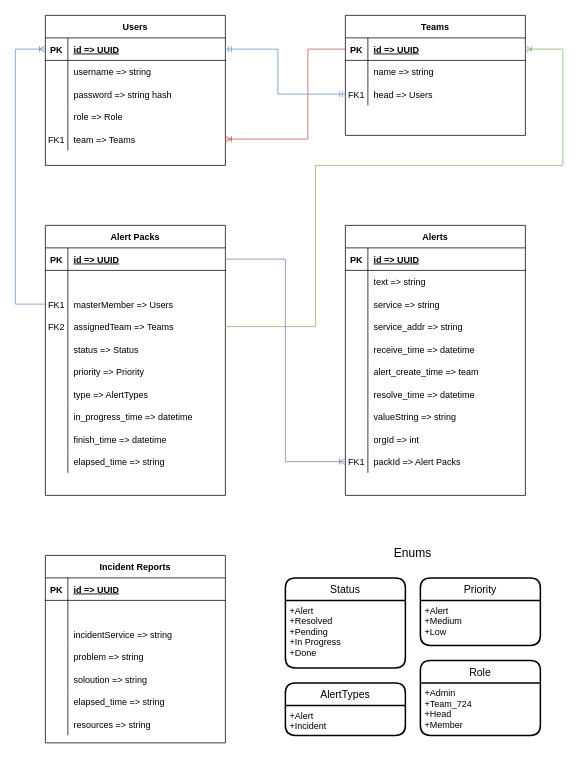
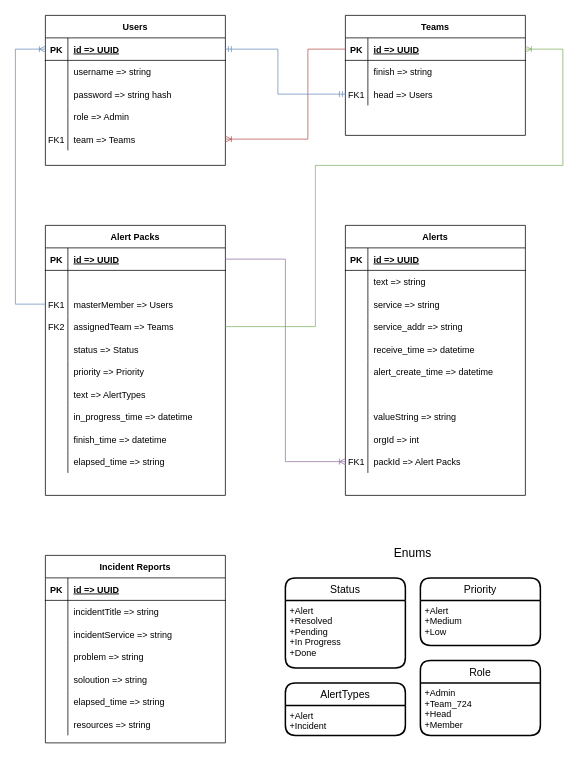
(405, 72) -> (408, 72)
(99, 117) -> (102, 117)
(432, 372) -> (441, 372)
(447, 394) -> none
(115, 395) -> (115, 395)
none -> (147, 612)
